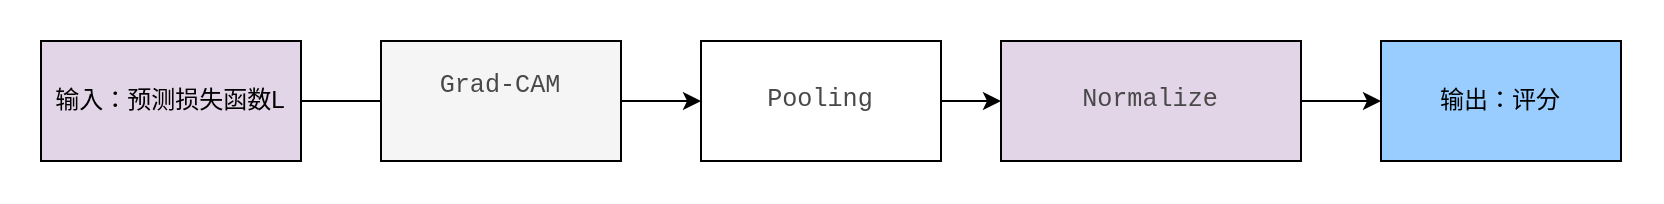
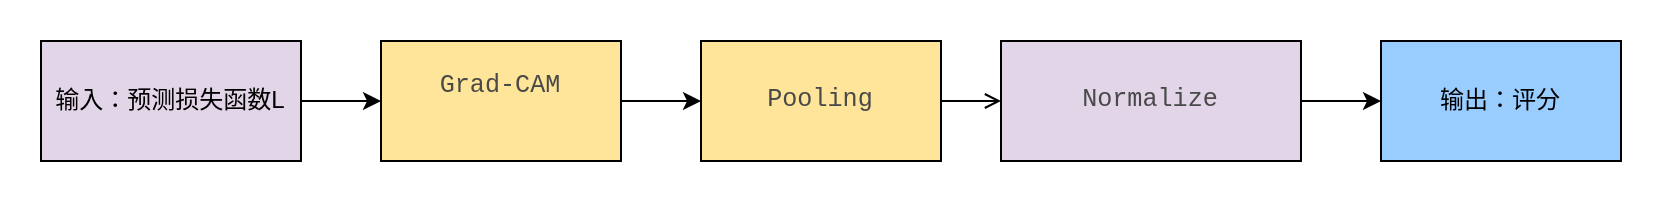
(371, 101) -> (366, 101)
(501, 101) -> (501, 101)
(821, 101) -> (821, 101)
(986, 101) -> (989, 101)
